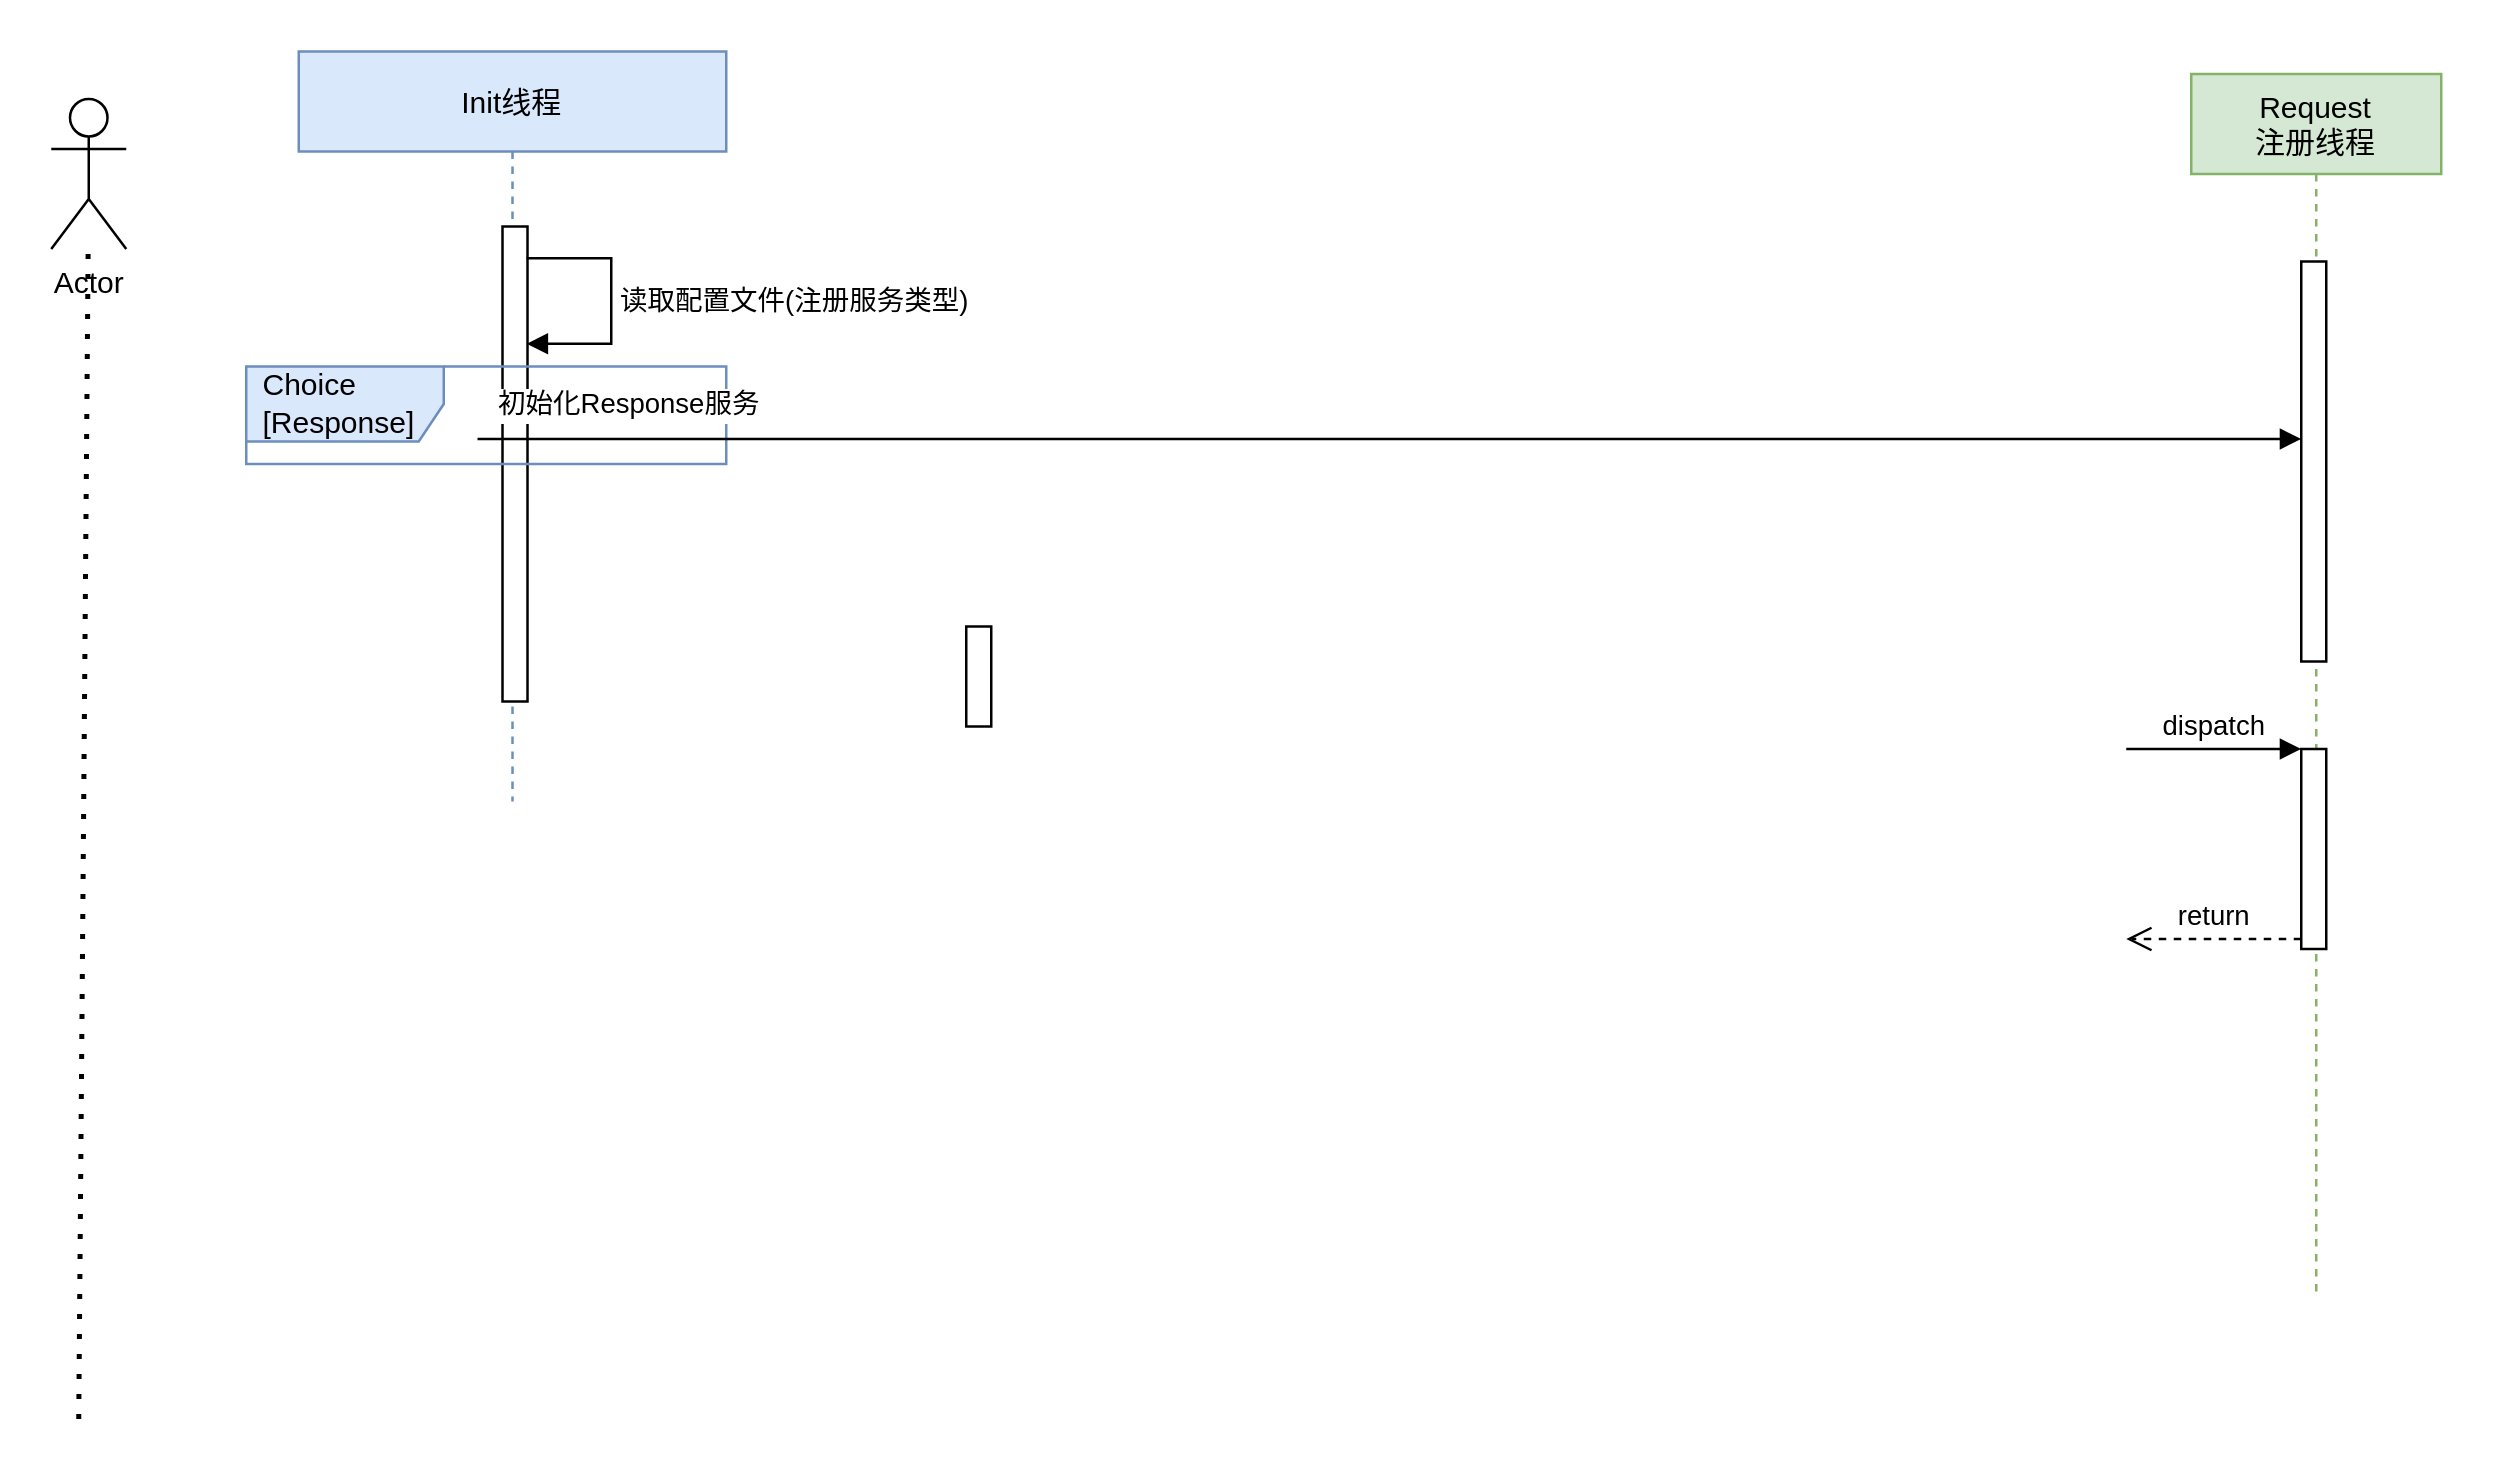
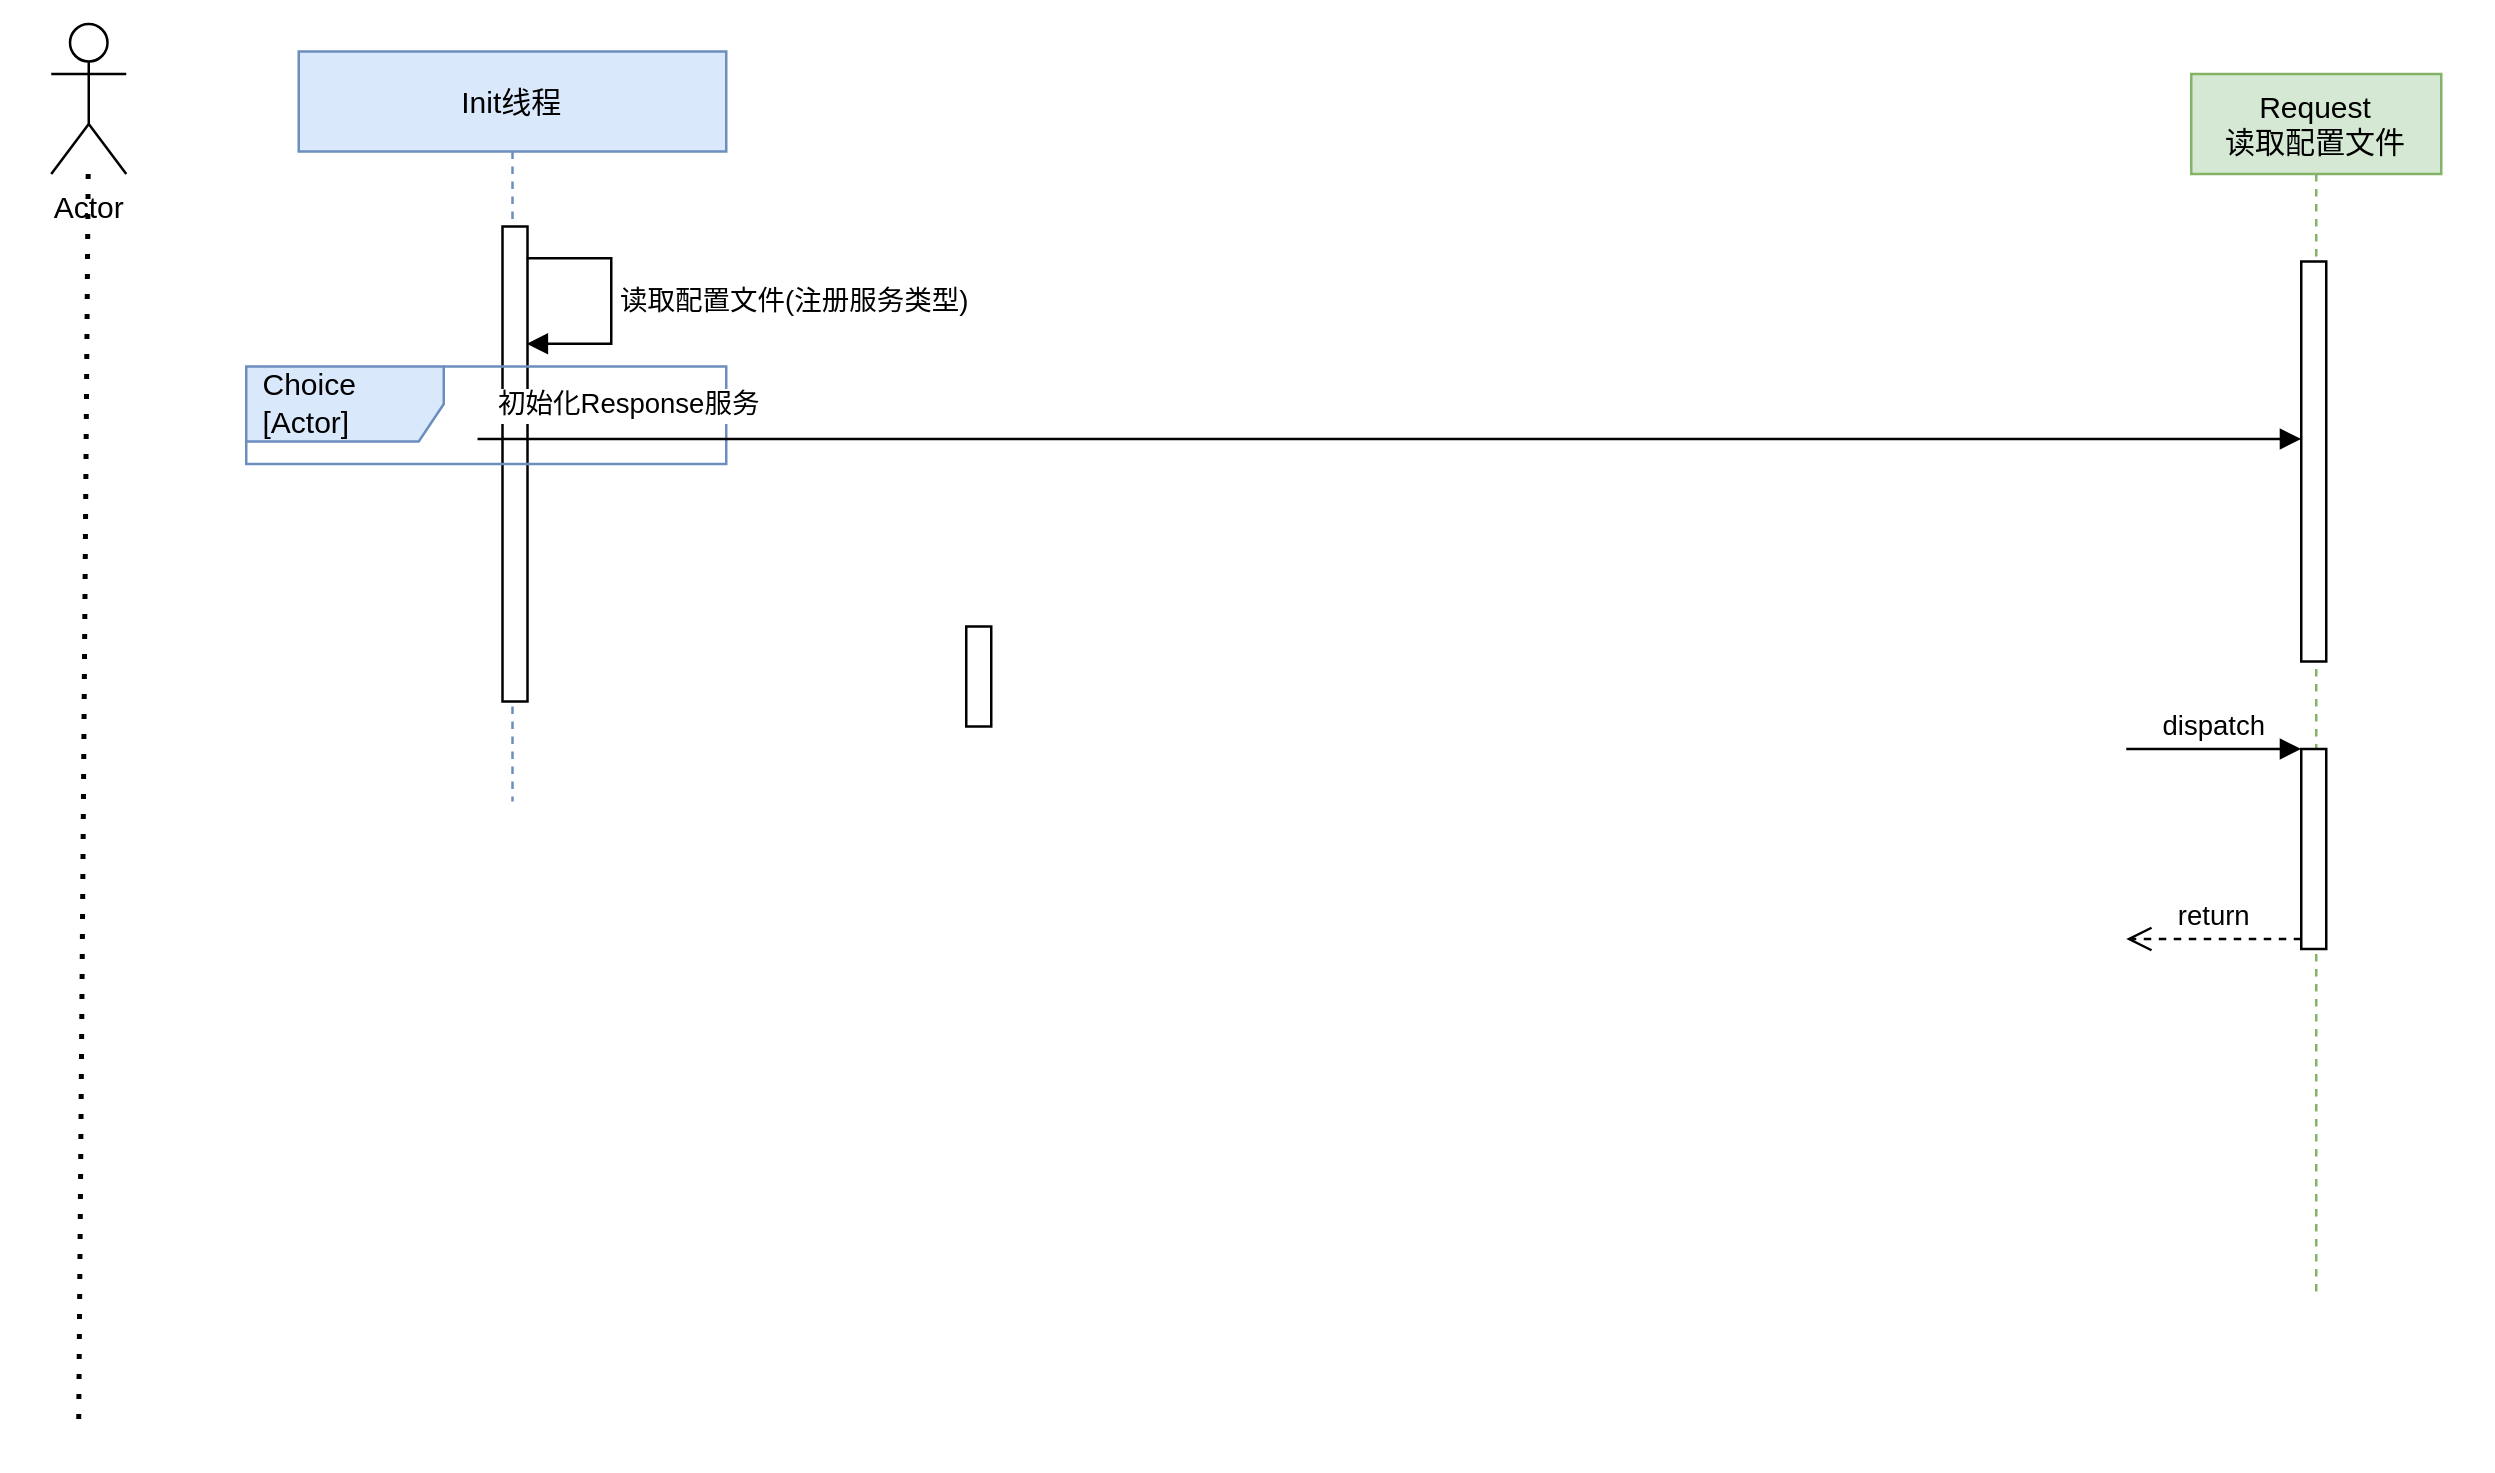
(2315, 108) -> (2315, 108)
(89, 174) -> (89, 99)
(348, 404) -> (323, 404)
